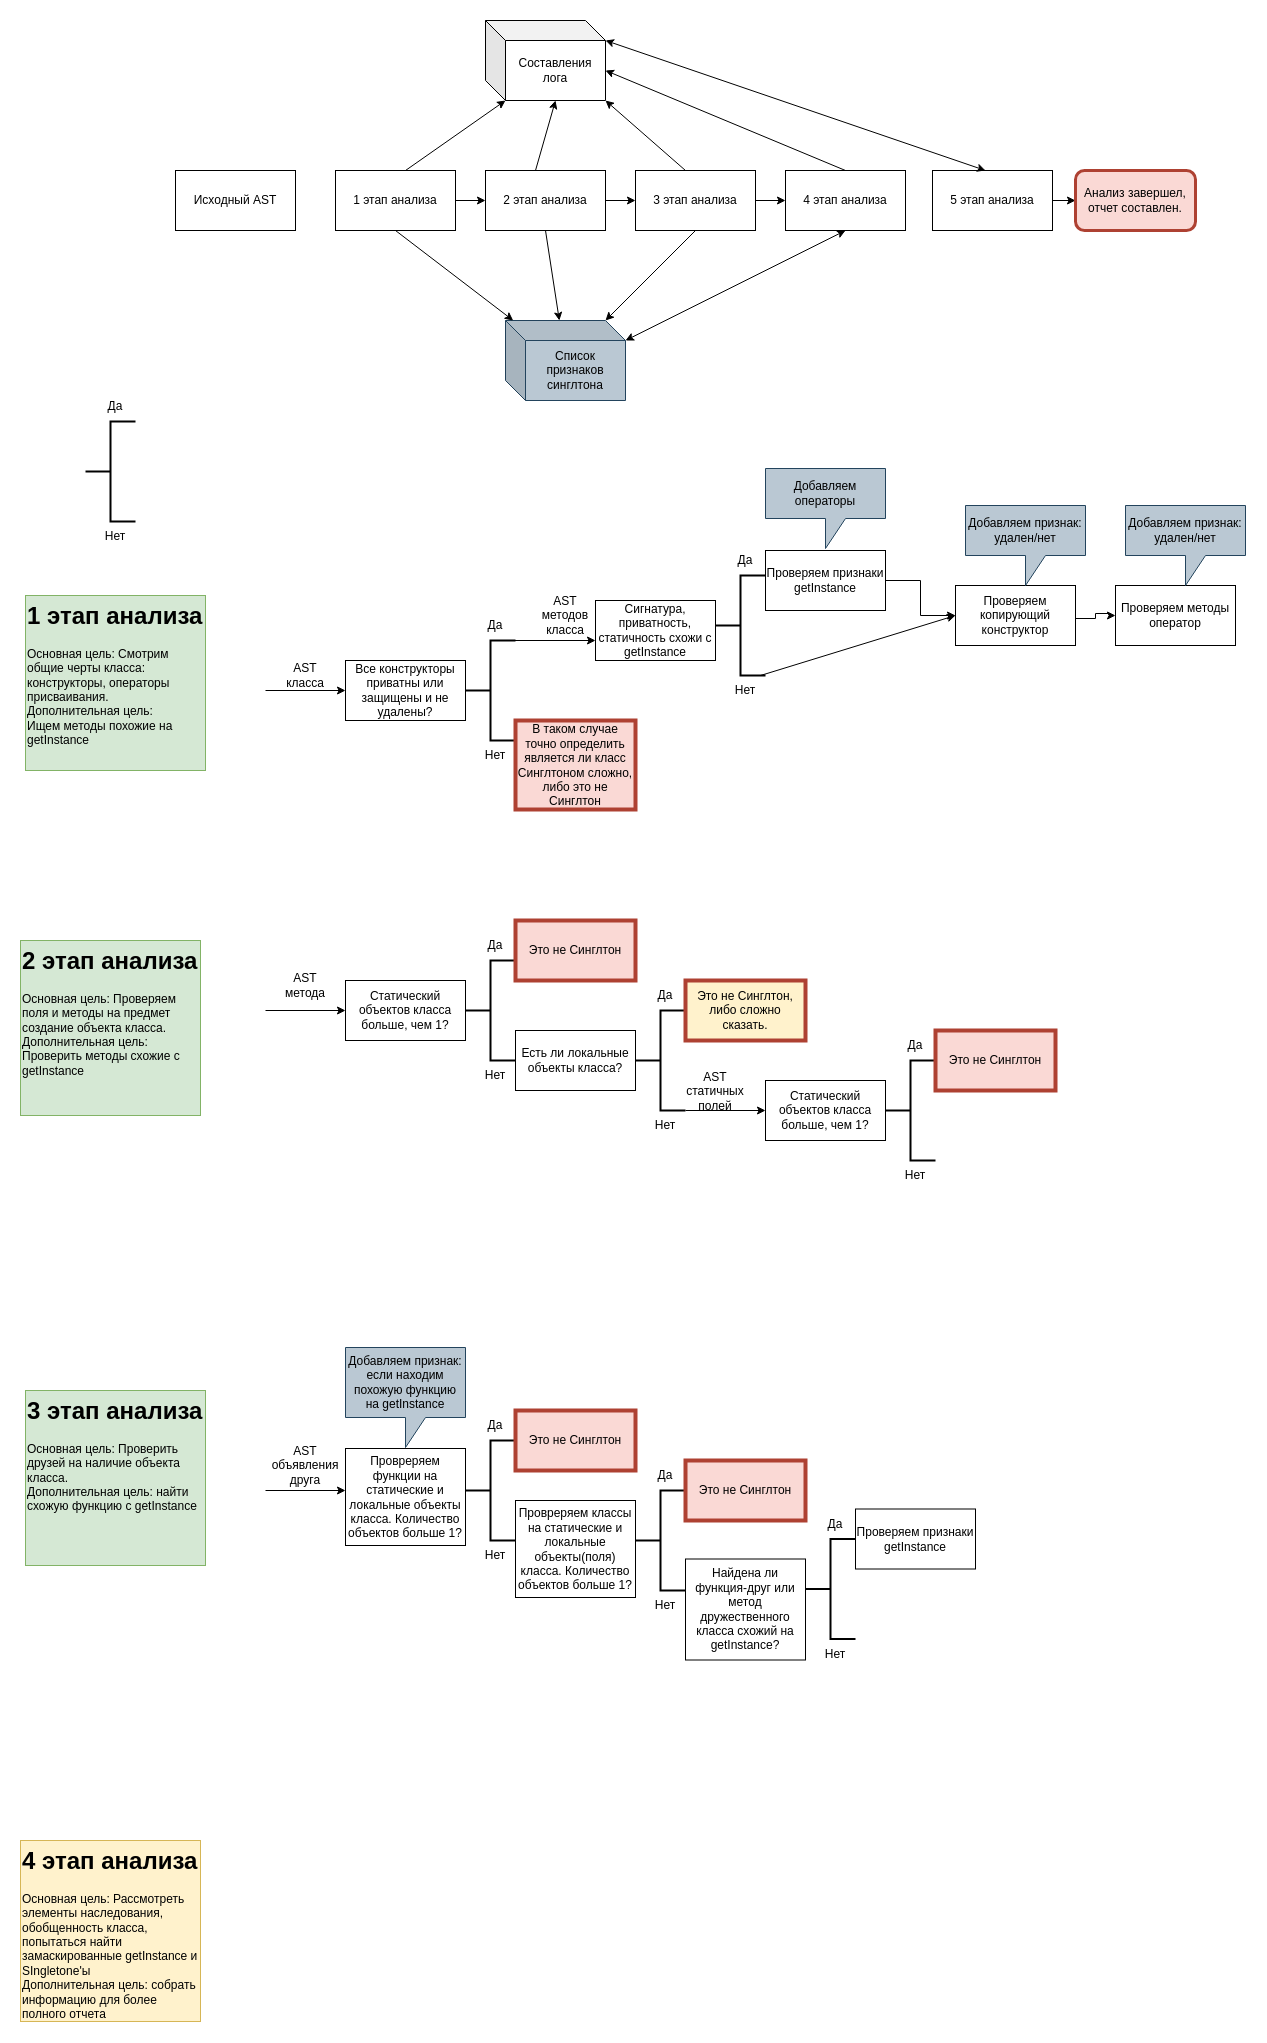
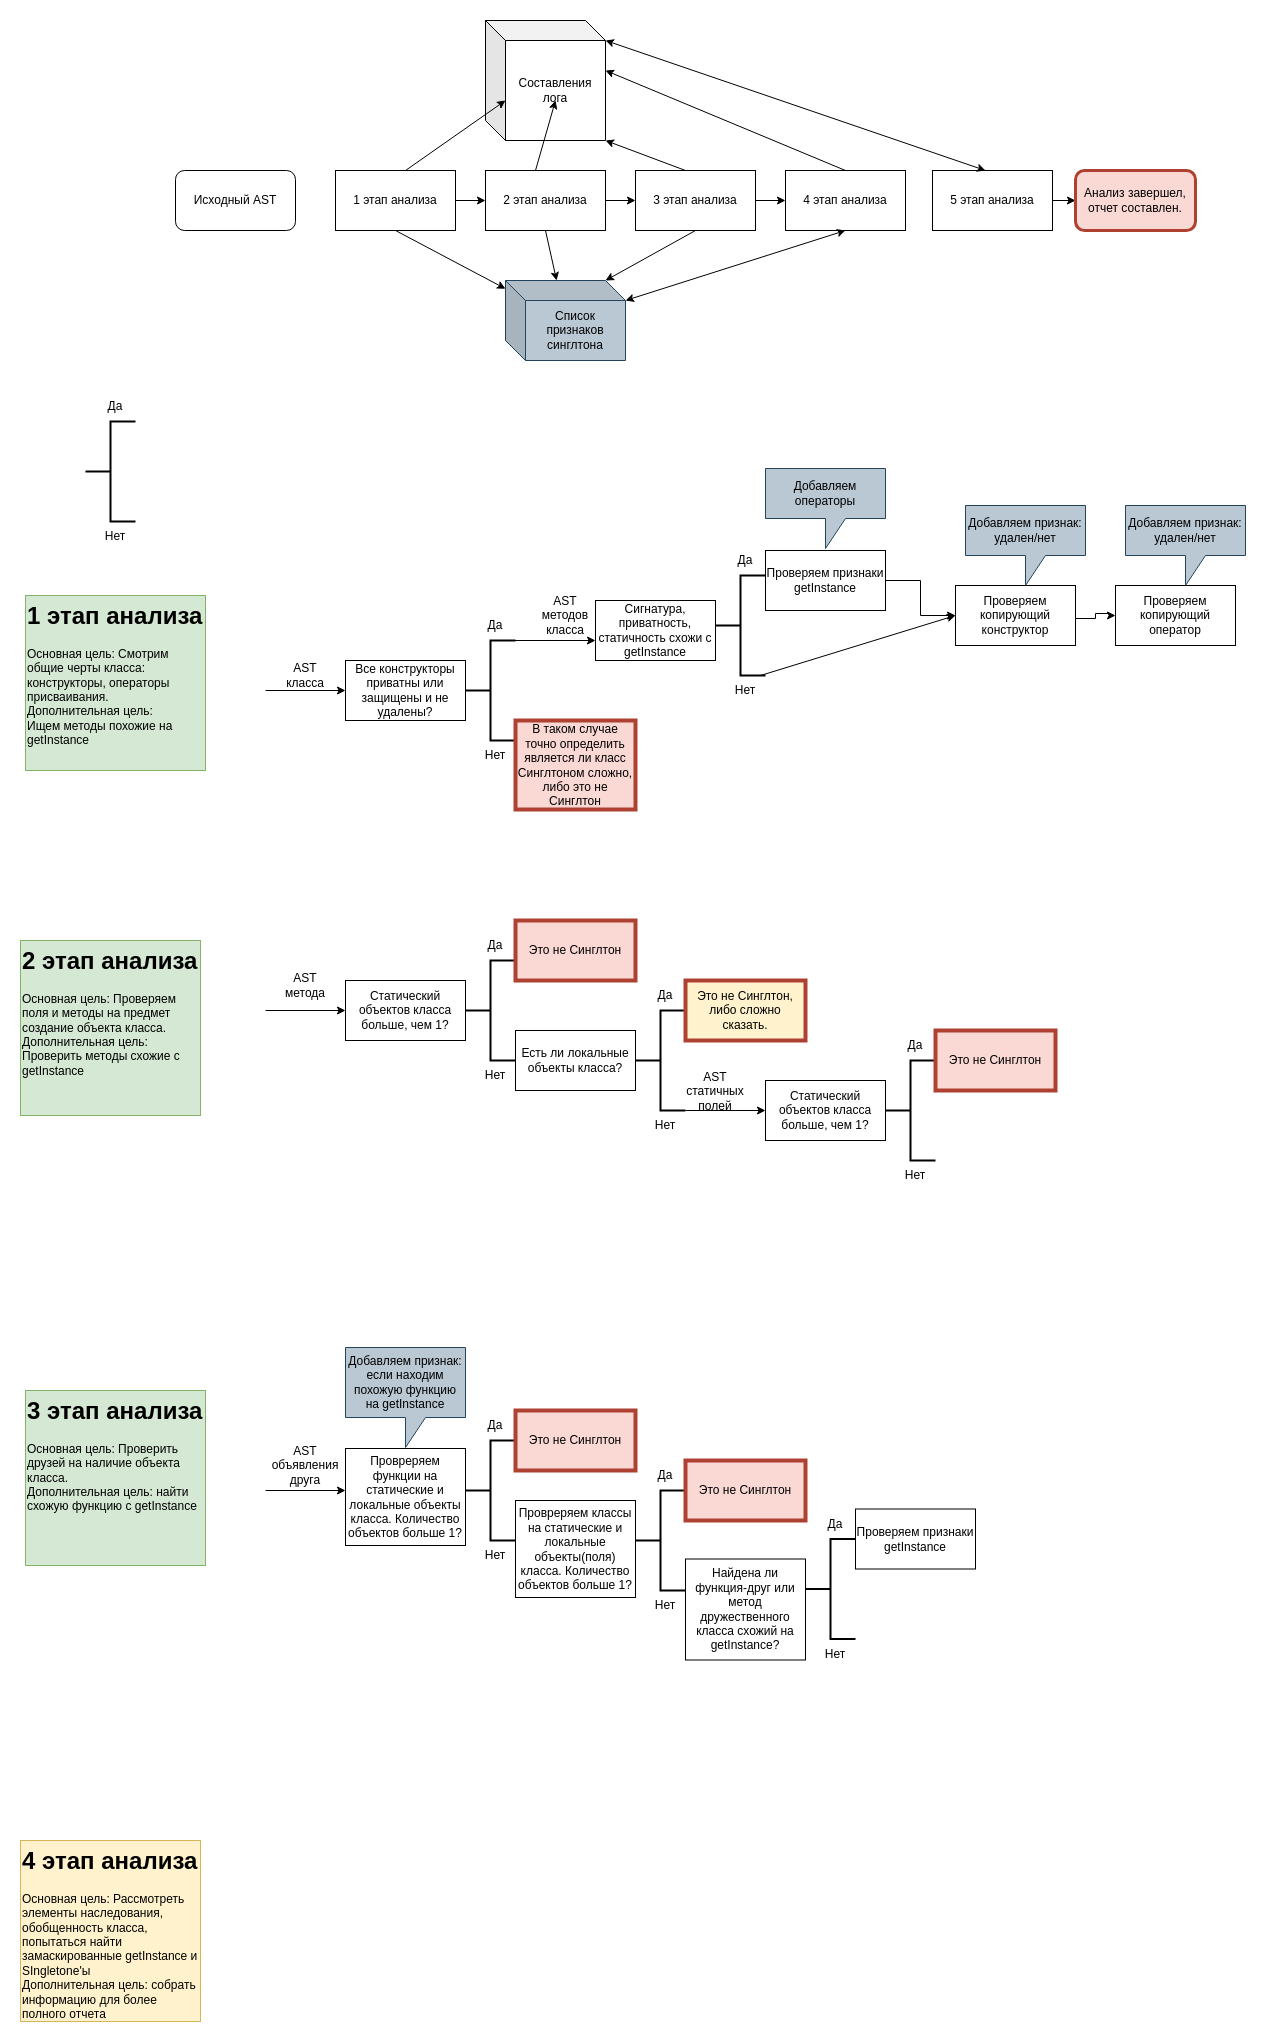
(546, 61) -> (546, 81)
(236, 201) -> (236, 201)
(566, 361) -> (566, 321)
(1176, 616) -> (1176, 616)
